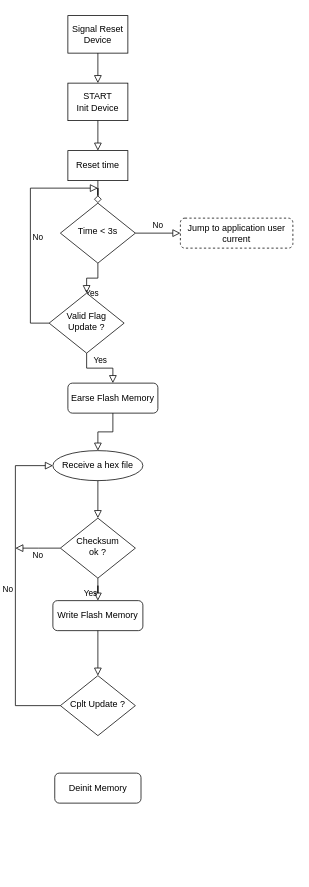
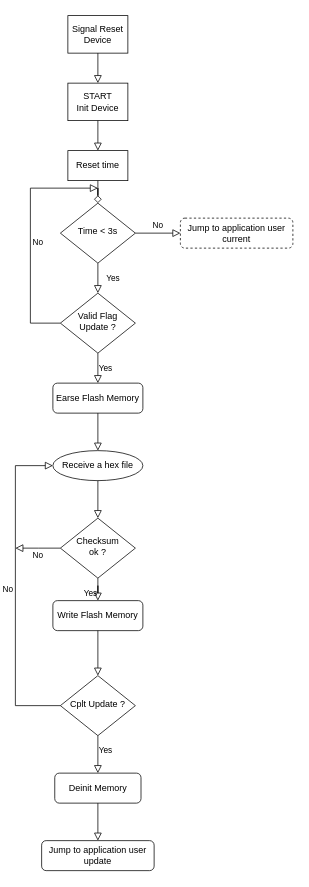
(87, 323) -> (98, 323)
(113, 398) -> (98, 398)
none -> (98, 750)
none -> (98, 817)
none -> (98, 855)
